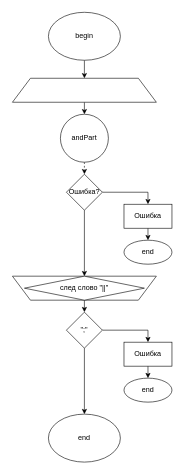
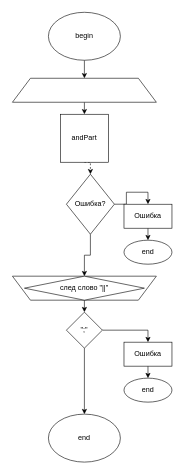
(84, 138) -> (84, 138)
(84, 192) -> (90, 204)
